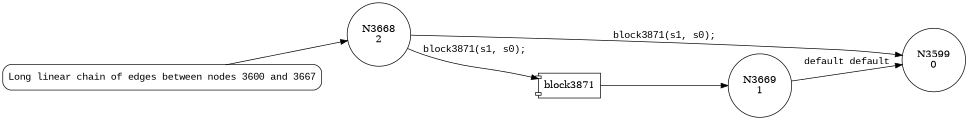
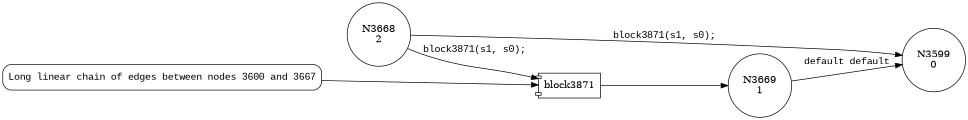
(283, 53) -> (427, 83)
